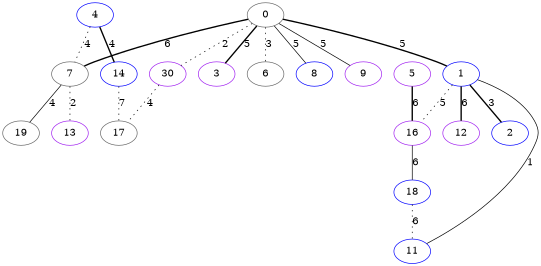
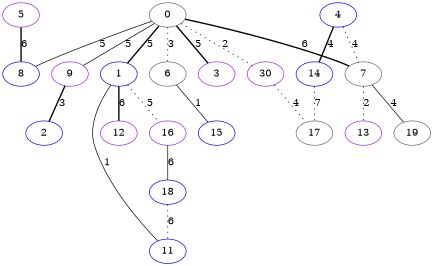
(412, 104) -> (21, 44)
(486, 104) -> (57, 104)
none -> (217, 133)
